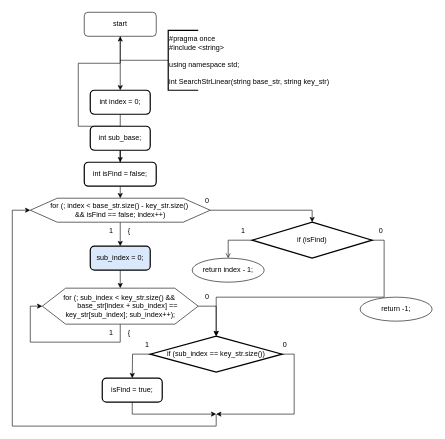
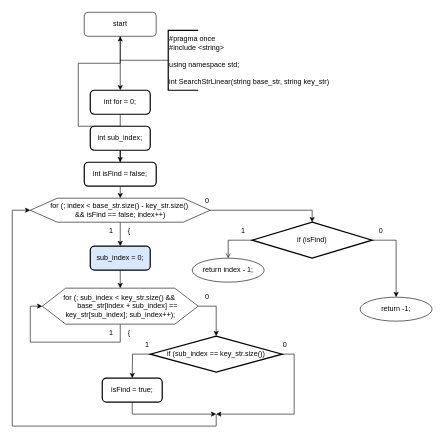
(120, 102) -> (120, 102)
(120, 138) -> (120, 138)
(326, 297) -> (395, 240)
